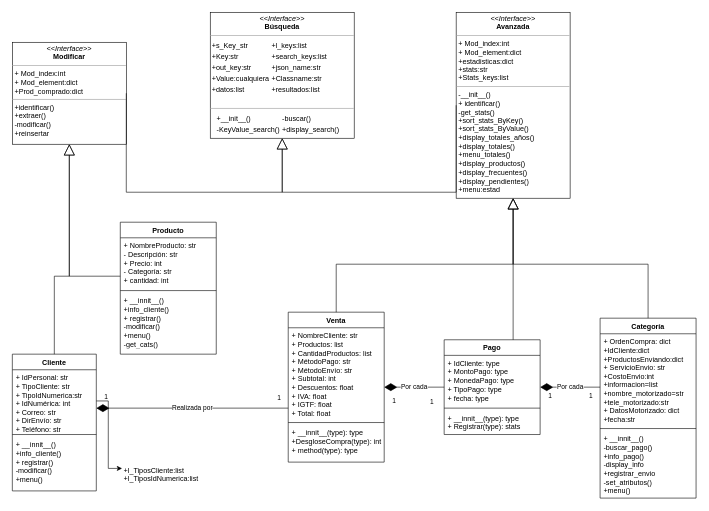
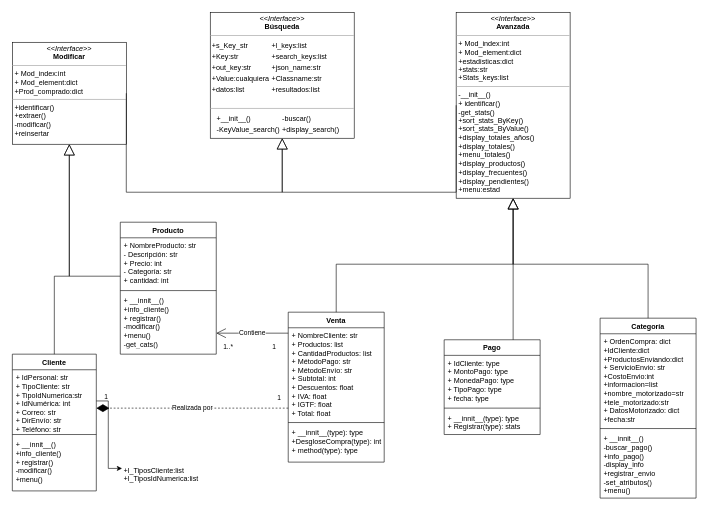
none -> (252, 333)
(413, 387) -> none
(569, 387) -> none
(249, 408) -> (249, 408)
